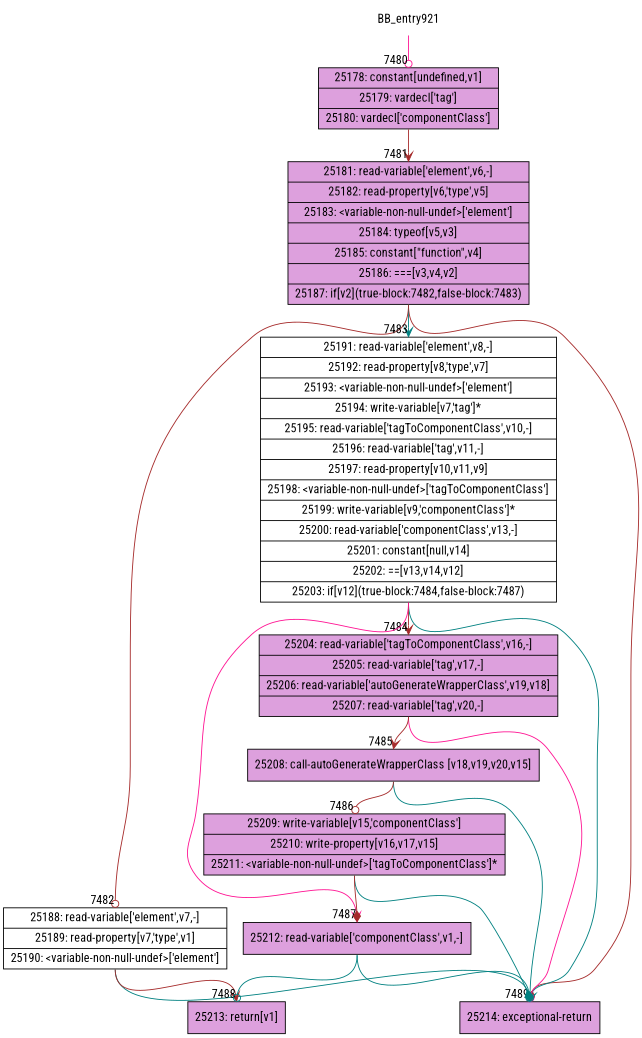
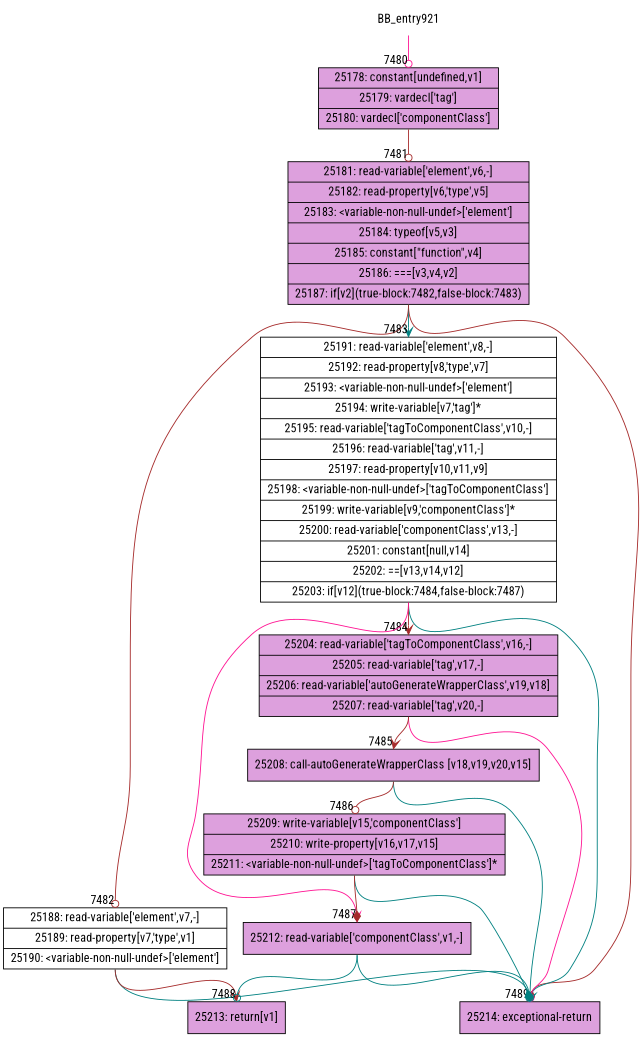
(408, 141) -> (408, 142)
